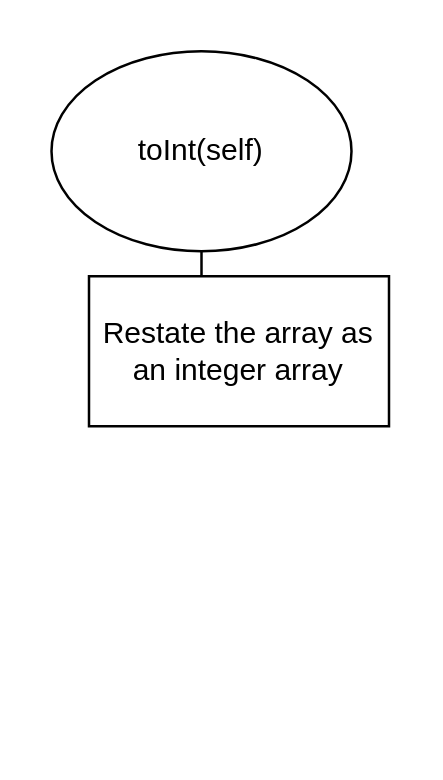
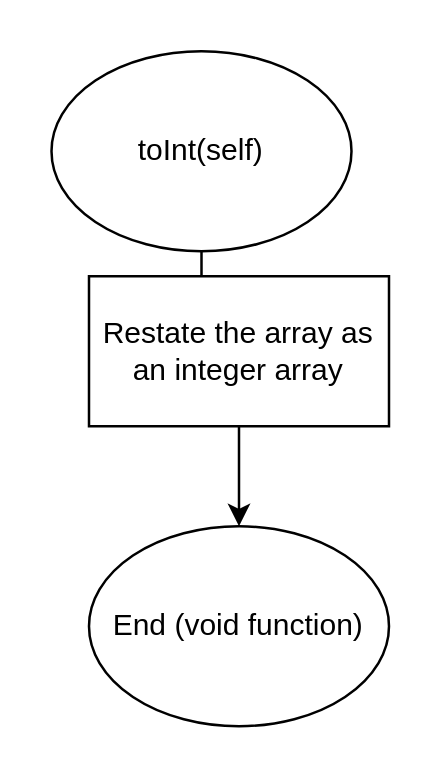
none -> (239, 468)
none -> (239, 626)
